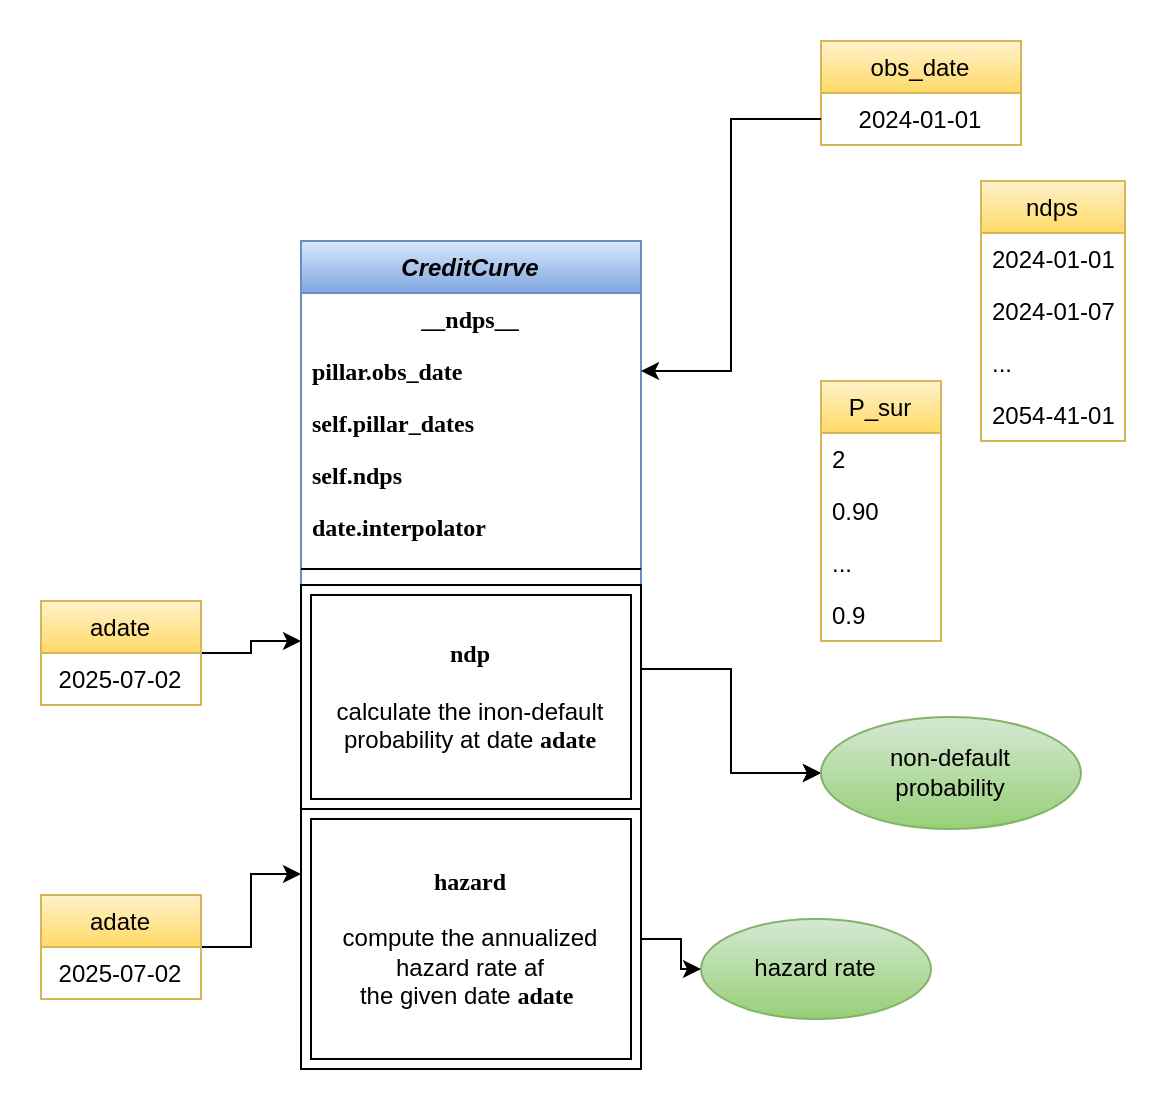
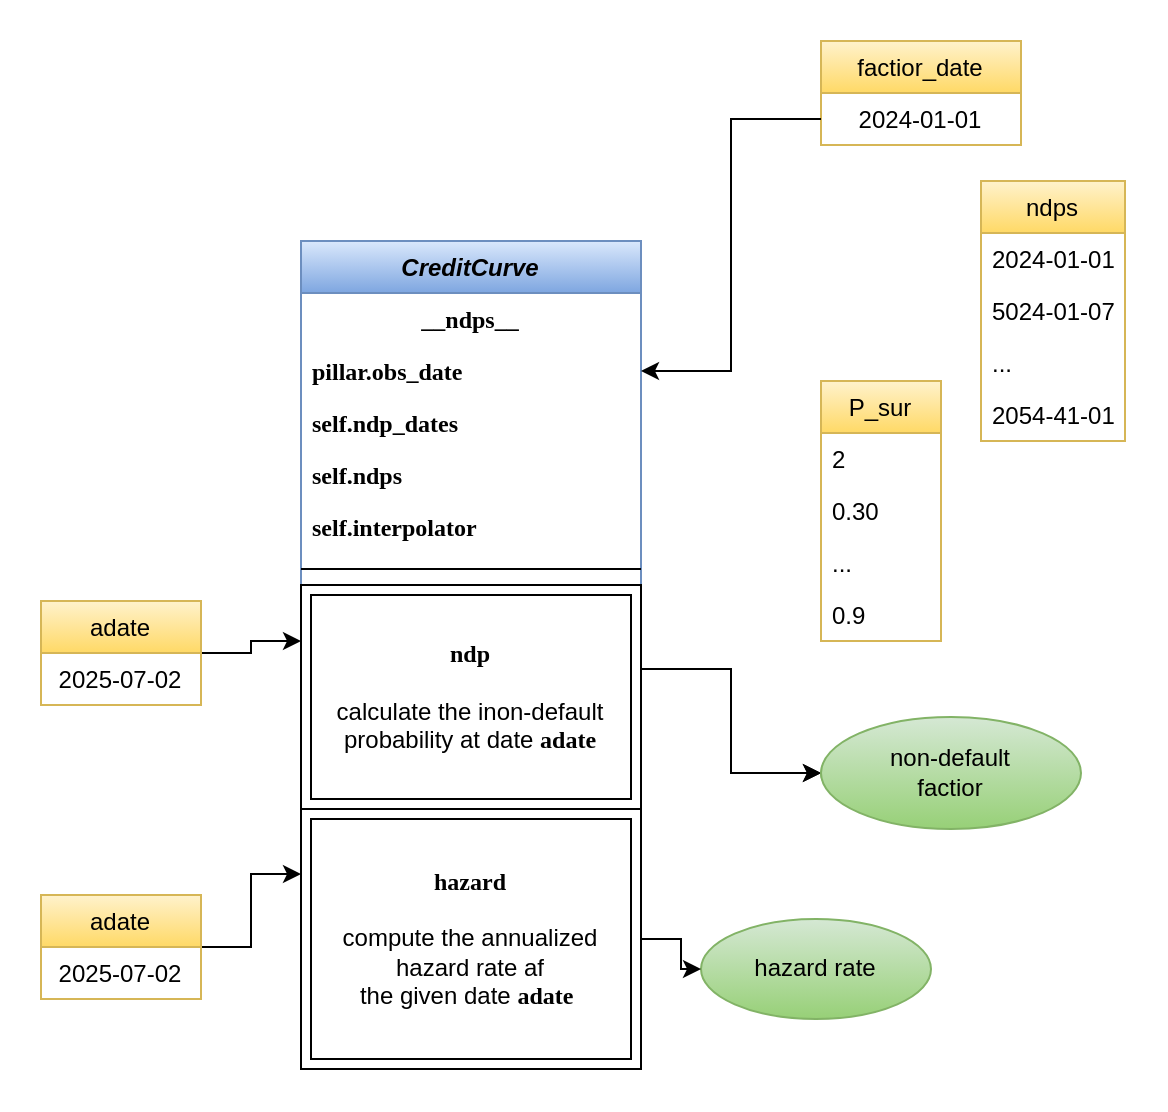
(920, 68) -> (920, 68)
(1059, 312) -> (1059, 312)
(411, 424) -> (400, 424)
(856, 512) -> (856, 512)
(417, 528) -> (414, 528)
(951, 773) -> (951, 773)
